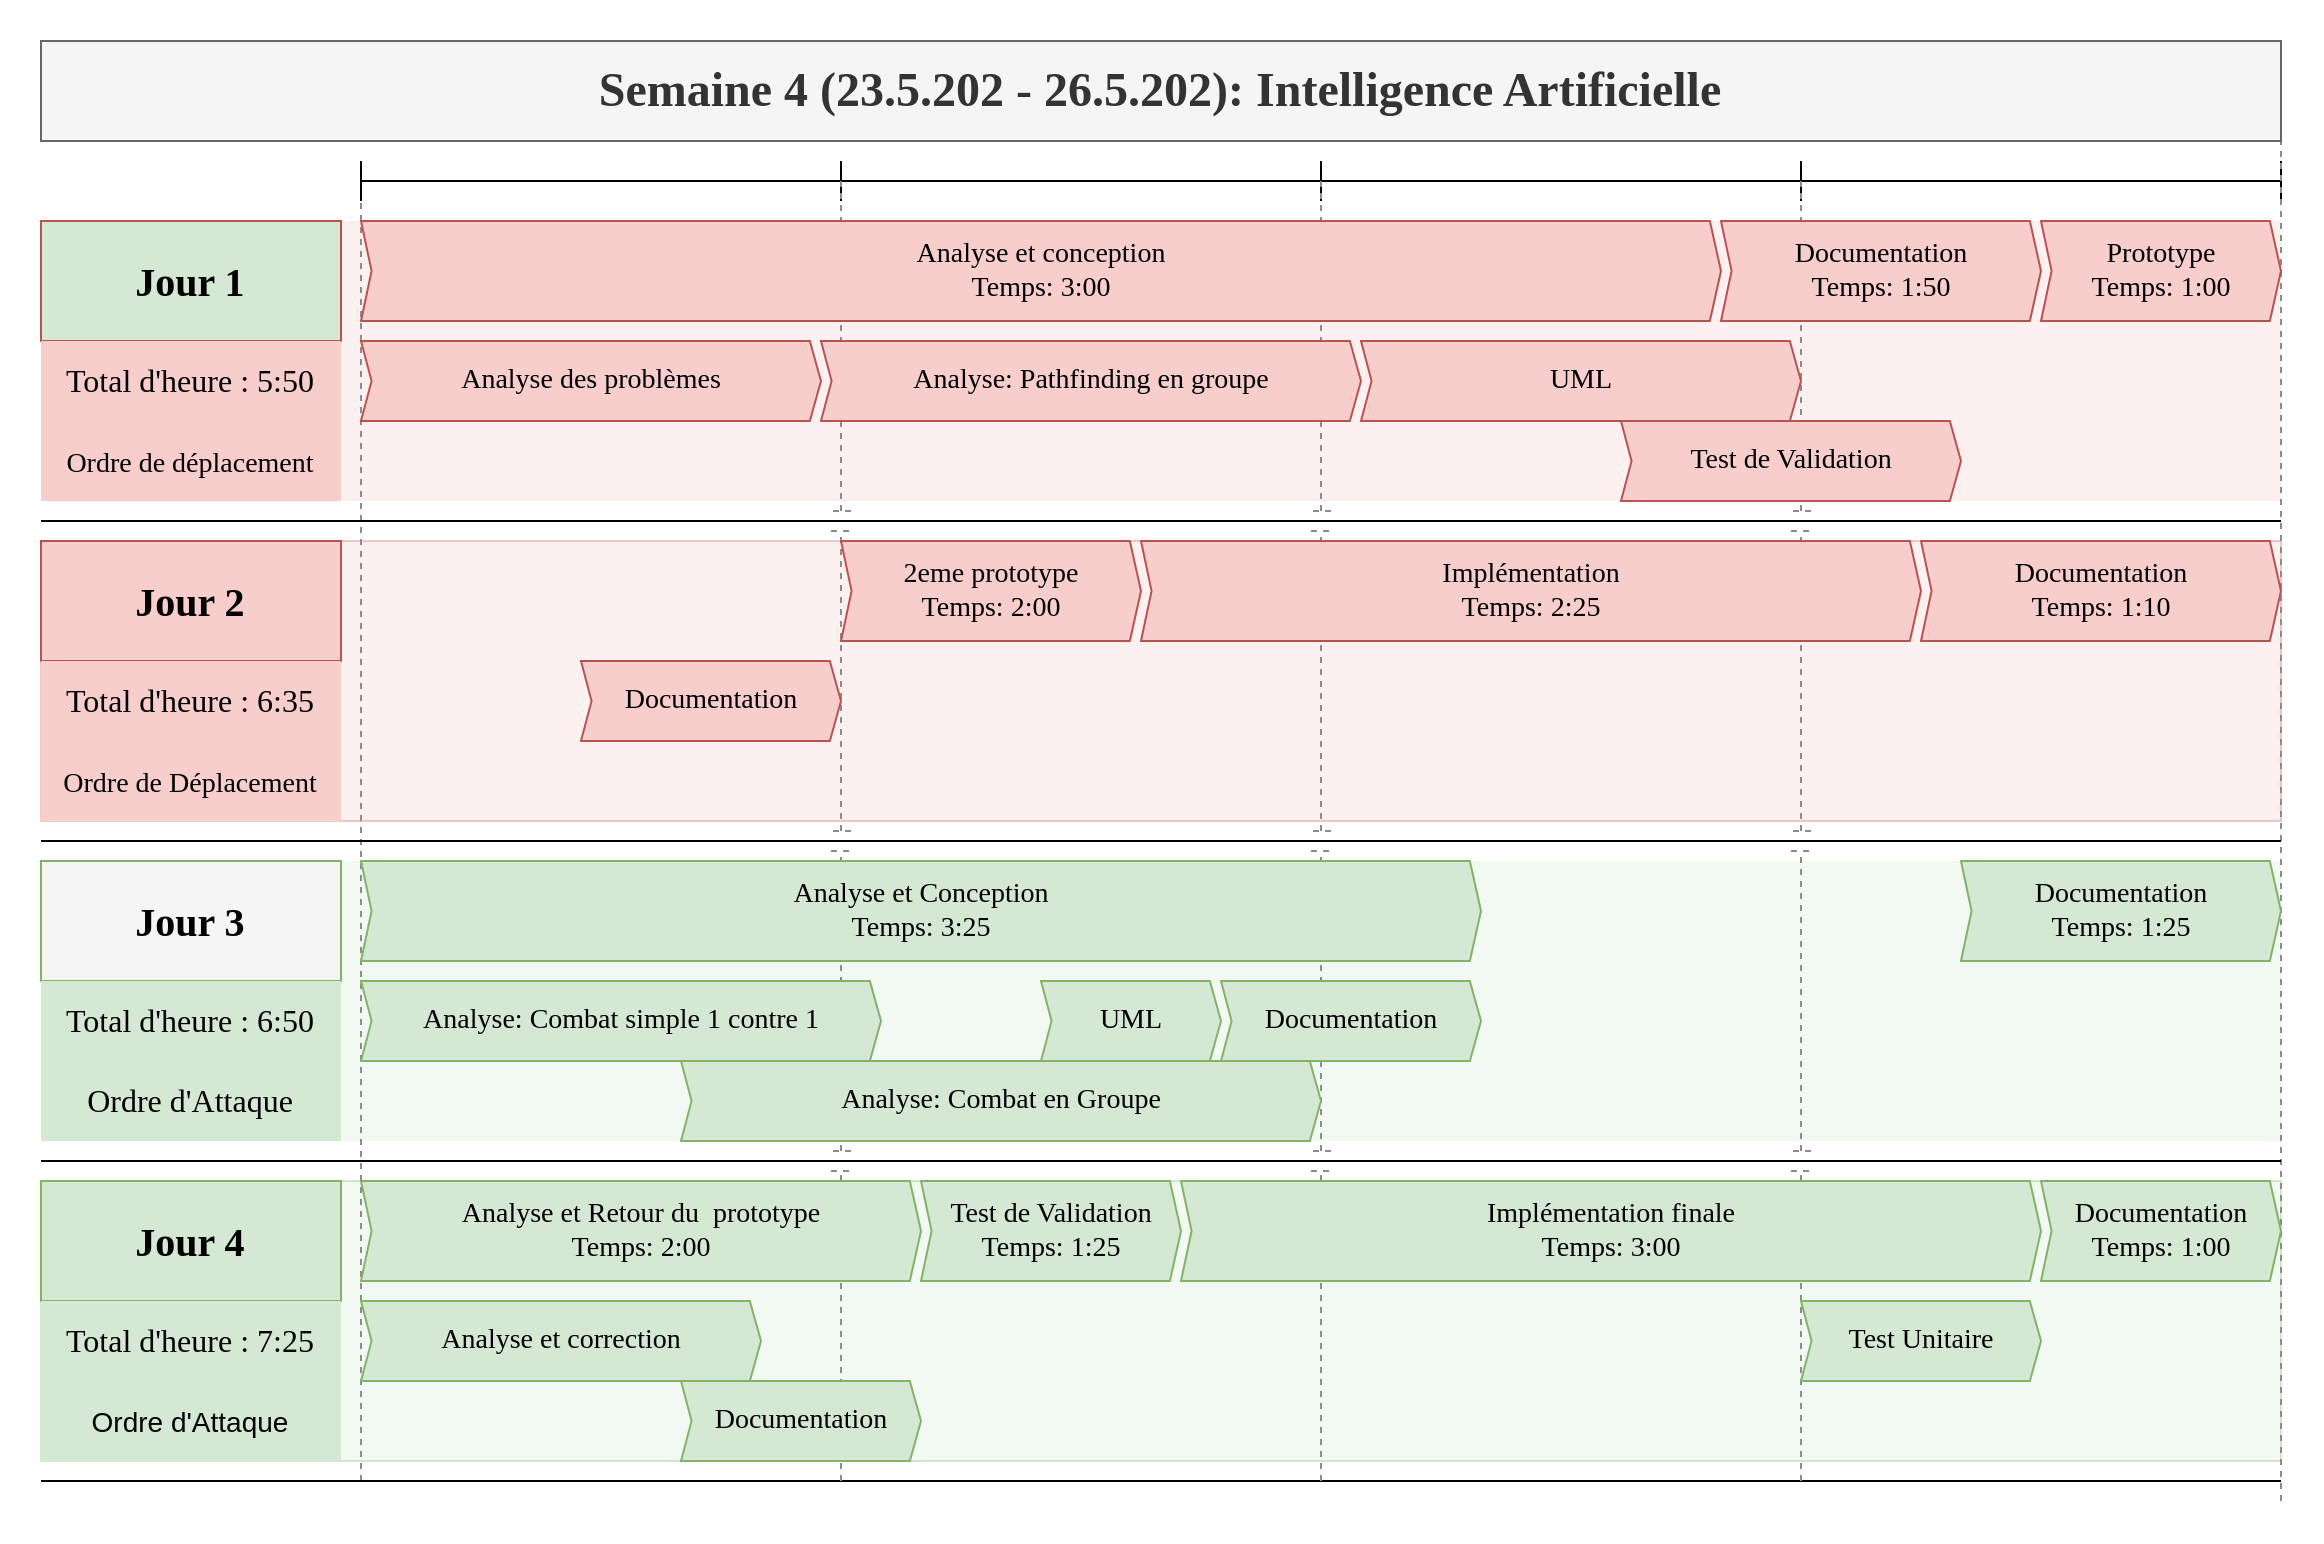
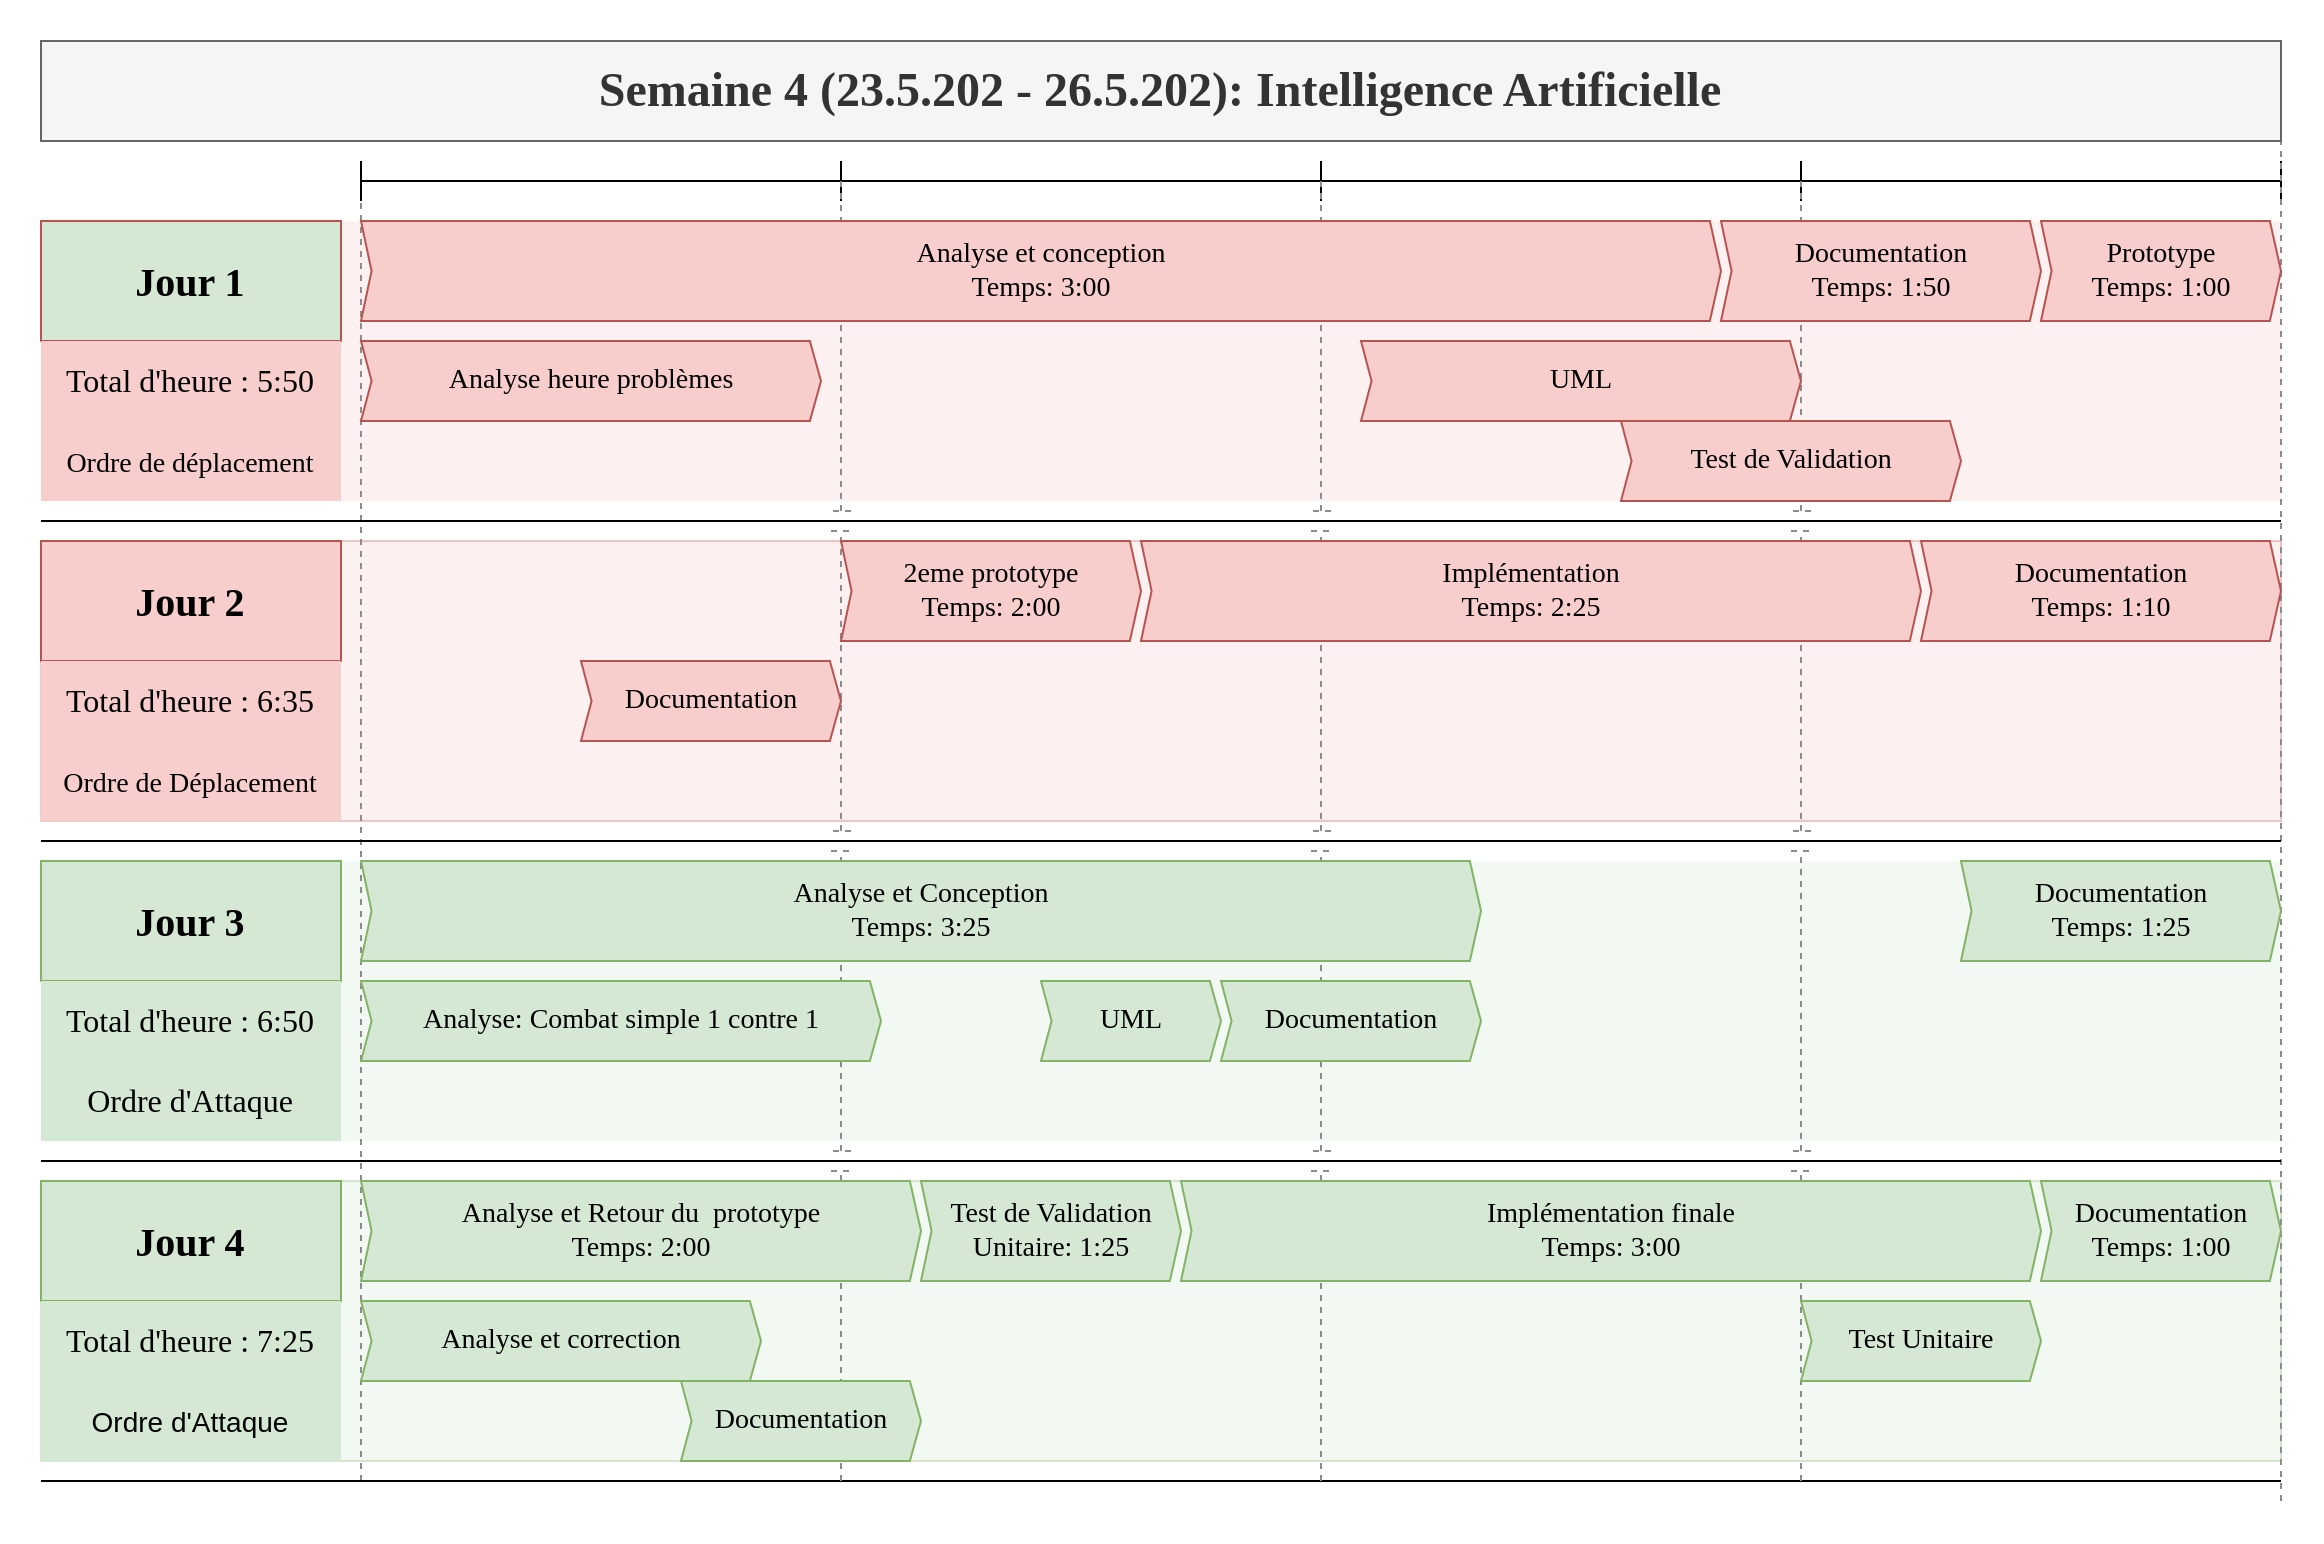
(592, 381) -> (592, 381)
(1091, 381) -> none
(191, 921) -> (191, 921)
(1001, 1101) -> none
(1052, 1231) -> (1052, 1231)
